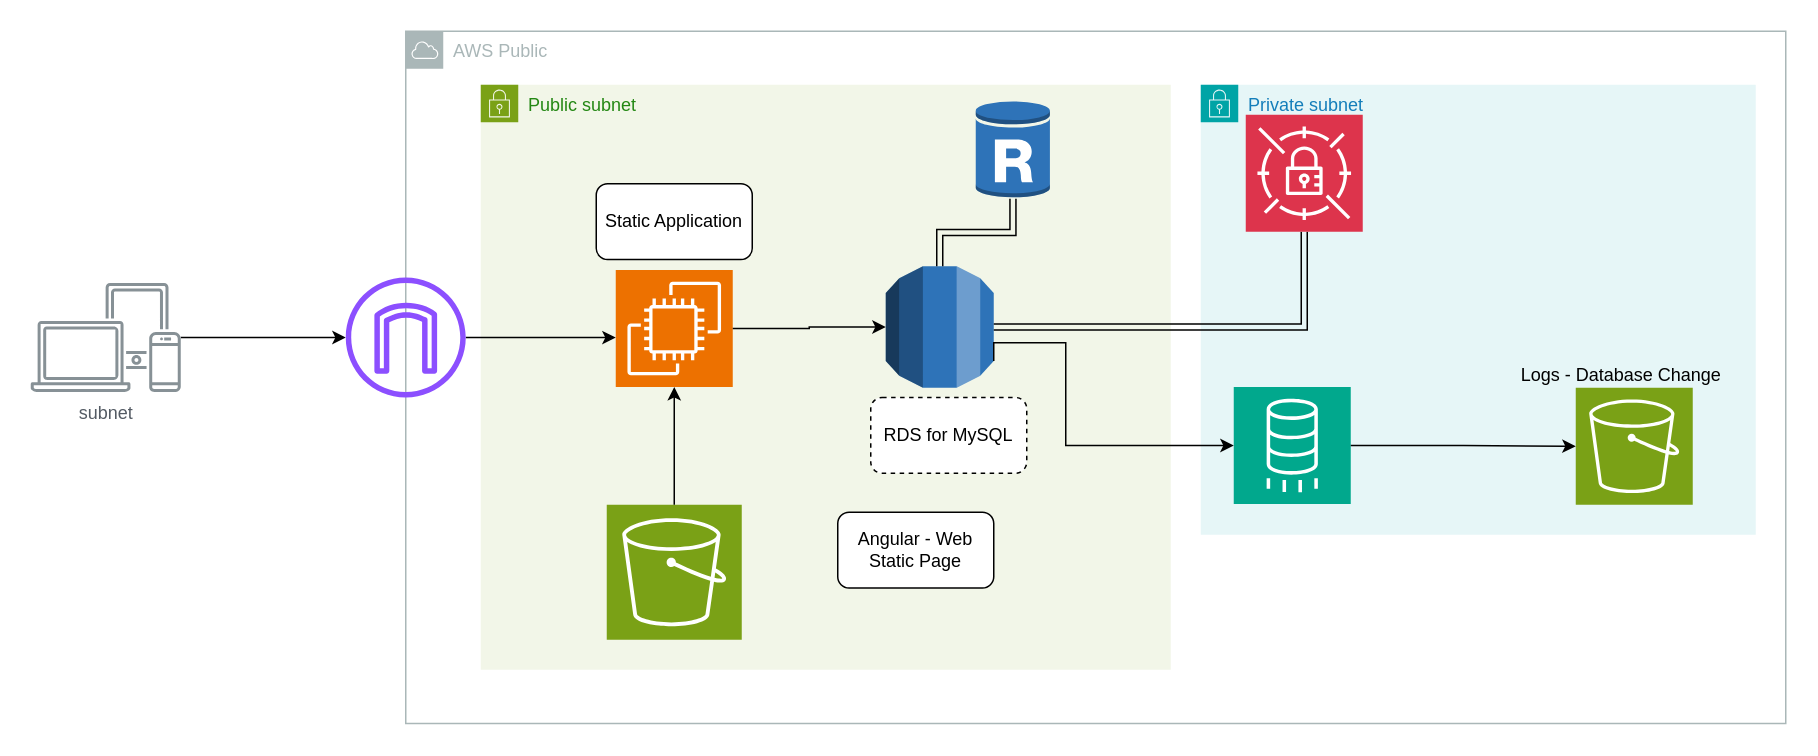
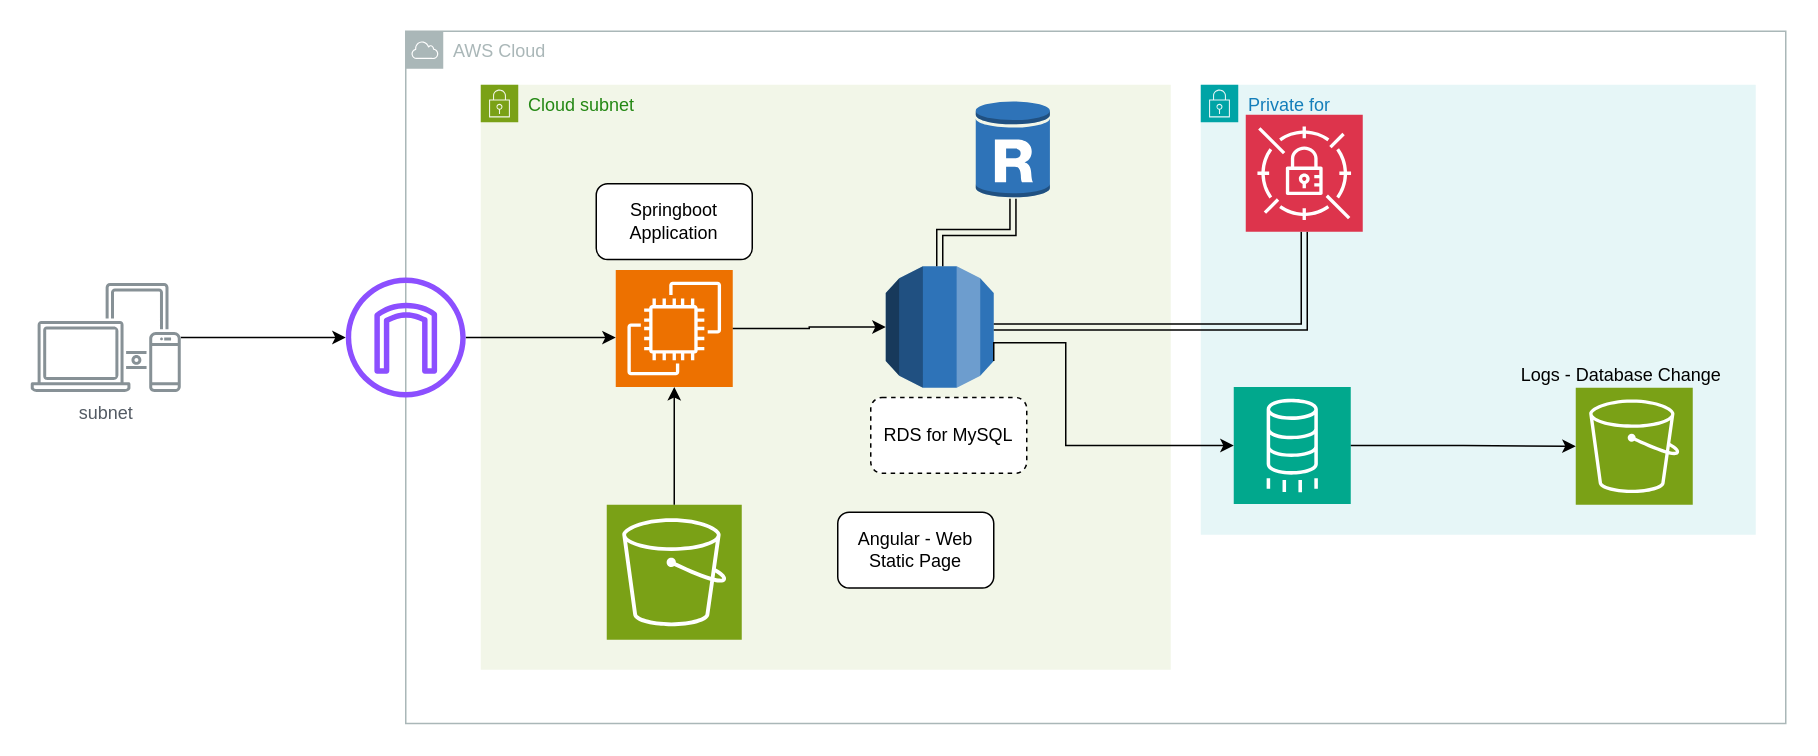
(497, 52) -> (494, 52)
(587, 106) -> (585, 106)
(1315, 106) -> (1300, 106)
(674, 221) -> (674, 221)
